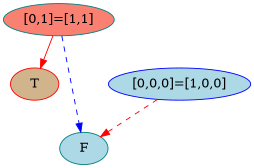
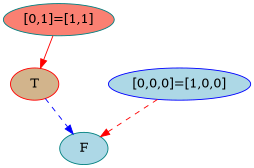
(70, 80) -> (56, 113)
